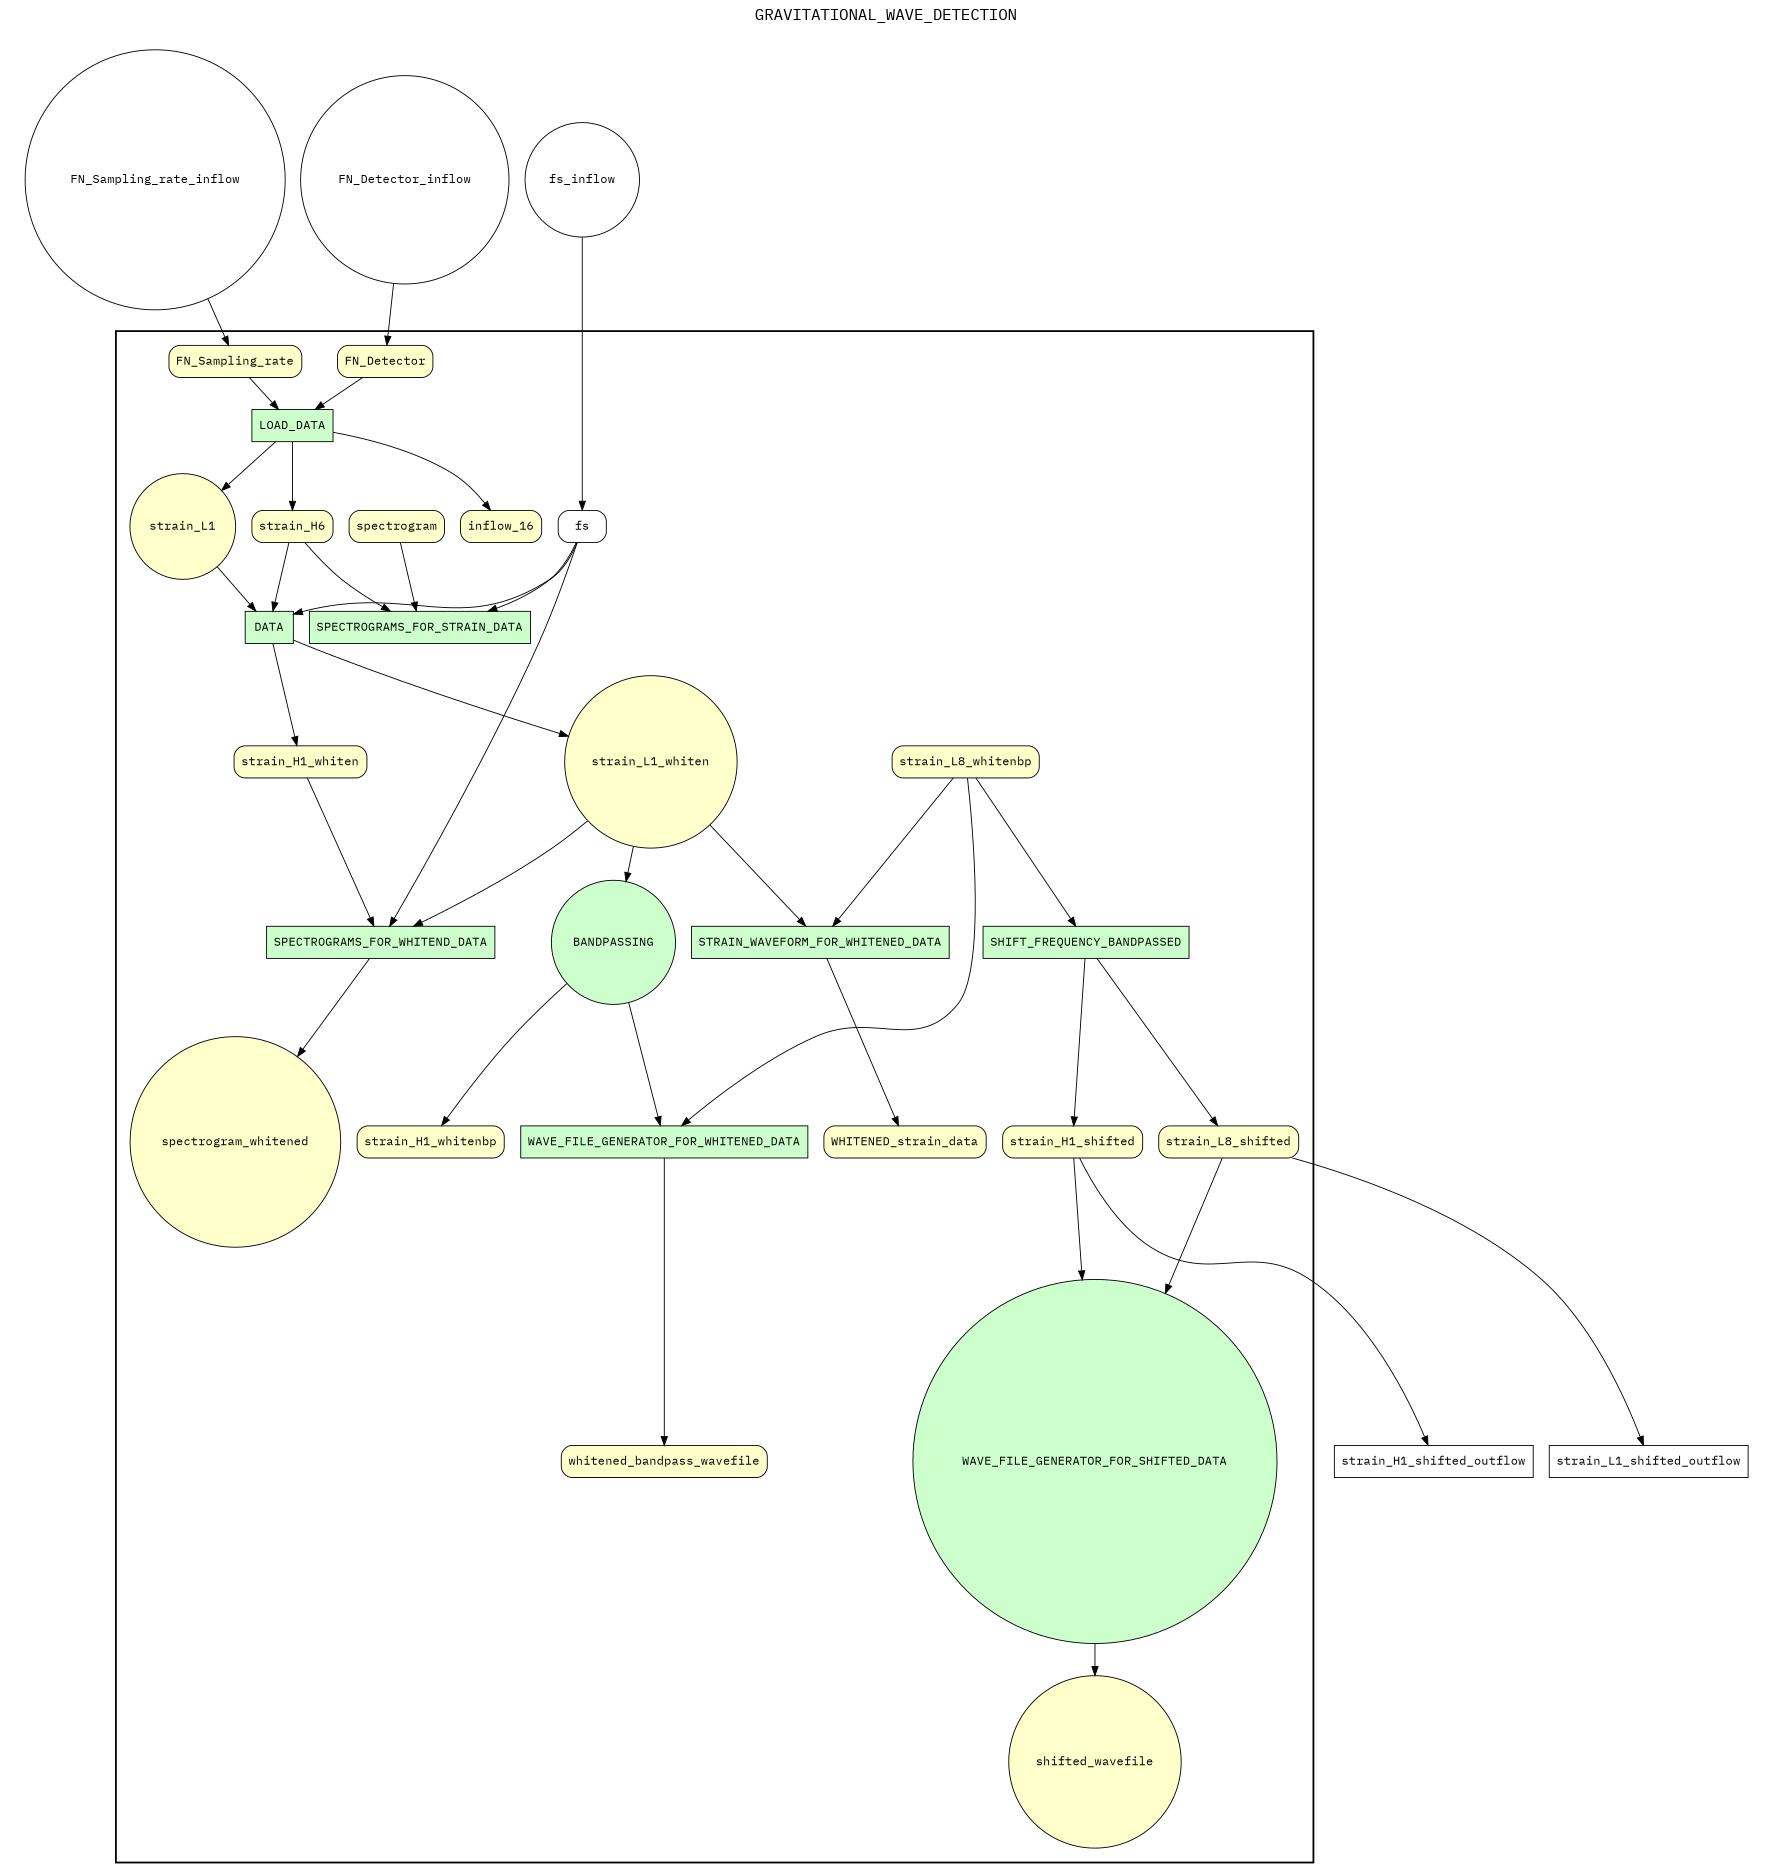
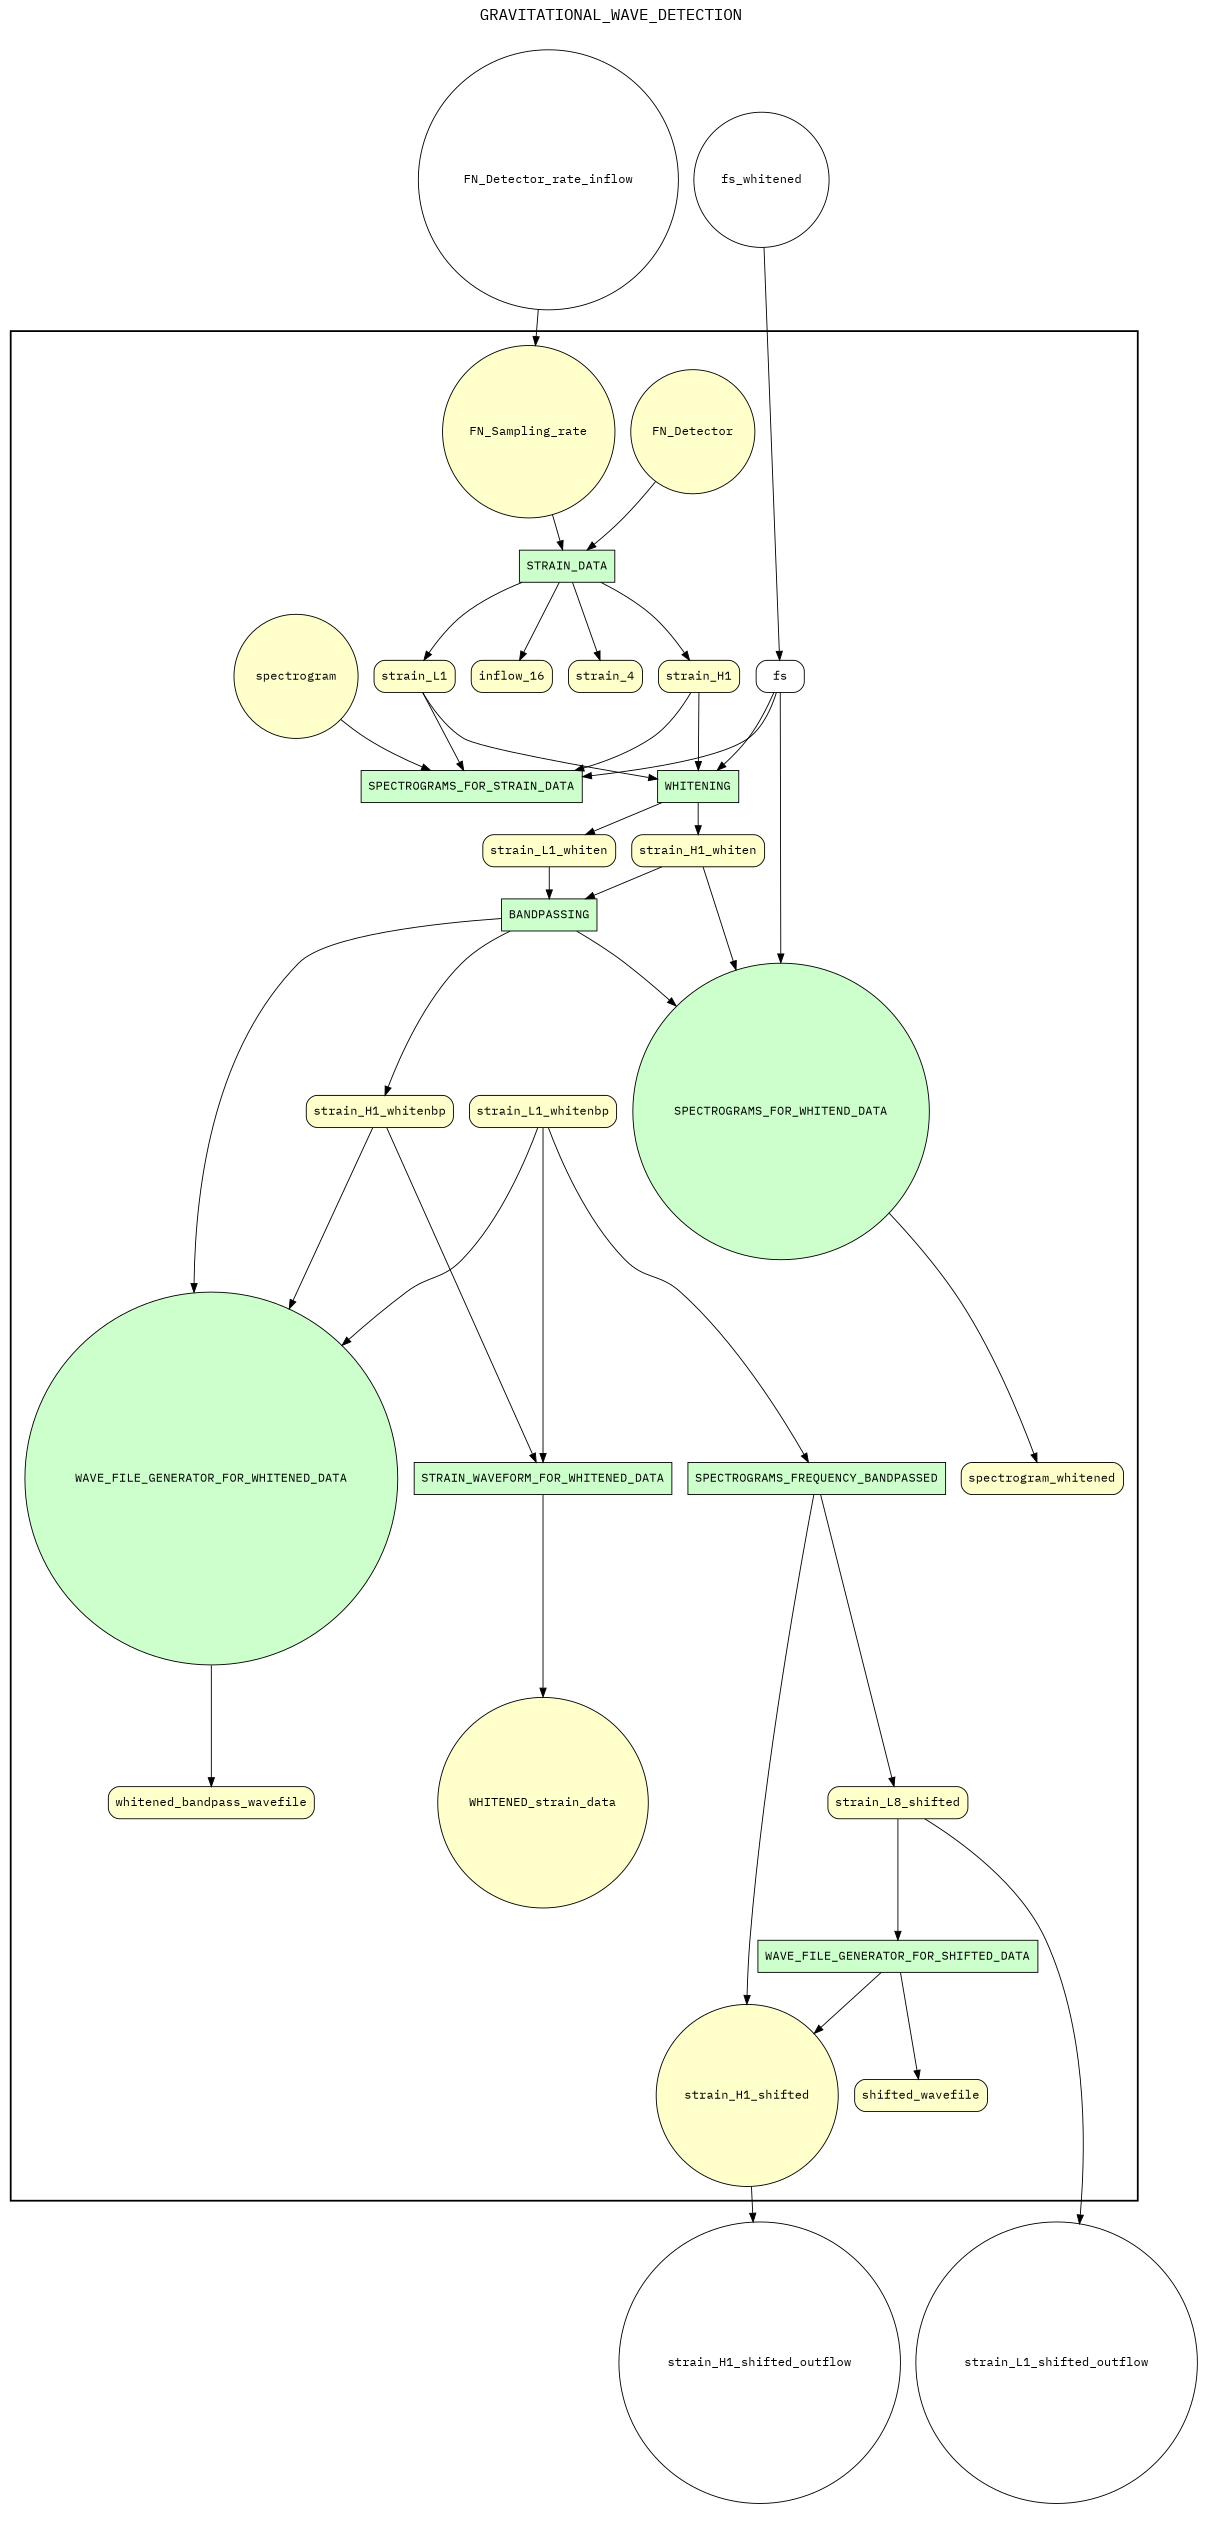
(155, 180) -> (548, 180)
(405, 180) -> none
(582, 180) -> (761, 180)
(235, 361) -> (529, 432)
(385, 361) -> (693, 432)
(292, 426) -> (567, 566)
(183, 527) -> (415, 676)
(292, 527) -> (699, 676)
(397, 527) -> (296, 676)
(269, 627) -> (698, 787)
none -> (605, 676)
none -> (441, 727)
(651, 762) -> (549, 851)
(966, 762) -> (543, 1111)
(755, 872) -> (460, 1291)
(508, 876) -> (625, 963)
none -> (628, 881)
(381, 942) -> (781, 1111)
(613, 942) -> (549, 915)
(1086, 942) -> (817, 1479)
(235, 1142) -> (1042, 1479)
(664, 1142) -> (211, 1479)
(905, 1142) -> (543, 1803)
(1073, 1142) -> (747, 2095)
none -> (333, 1214)
(1078, 1214) -> (851, 2000)
(1095, 1461) -> (898, 1956)
(1434, 1461) -> (760, 2363)
(1649, 1461) -> (1057, 2363)
(1095, 1762) -> (921, 2095)
